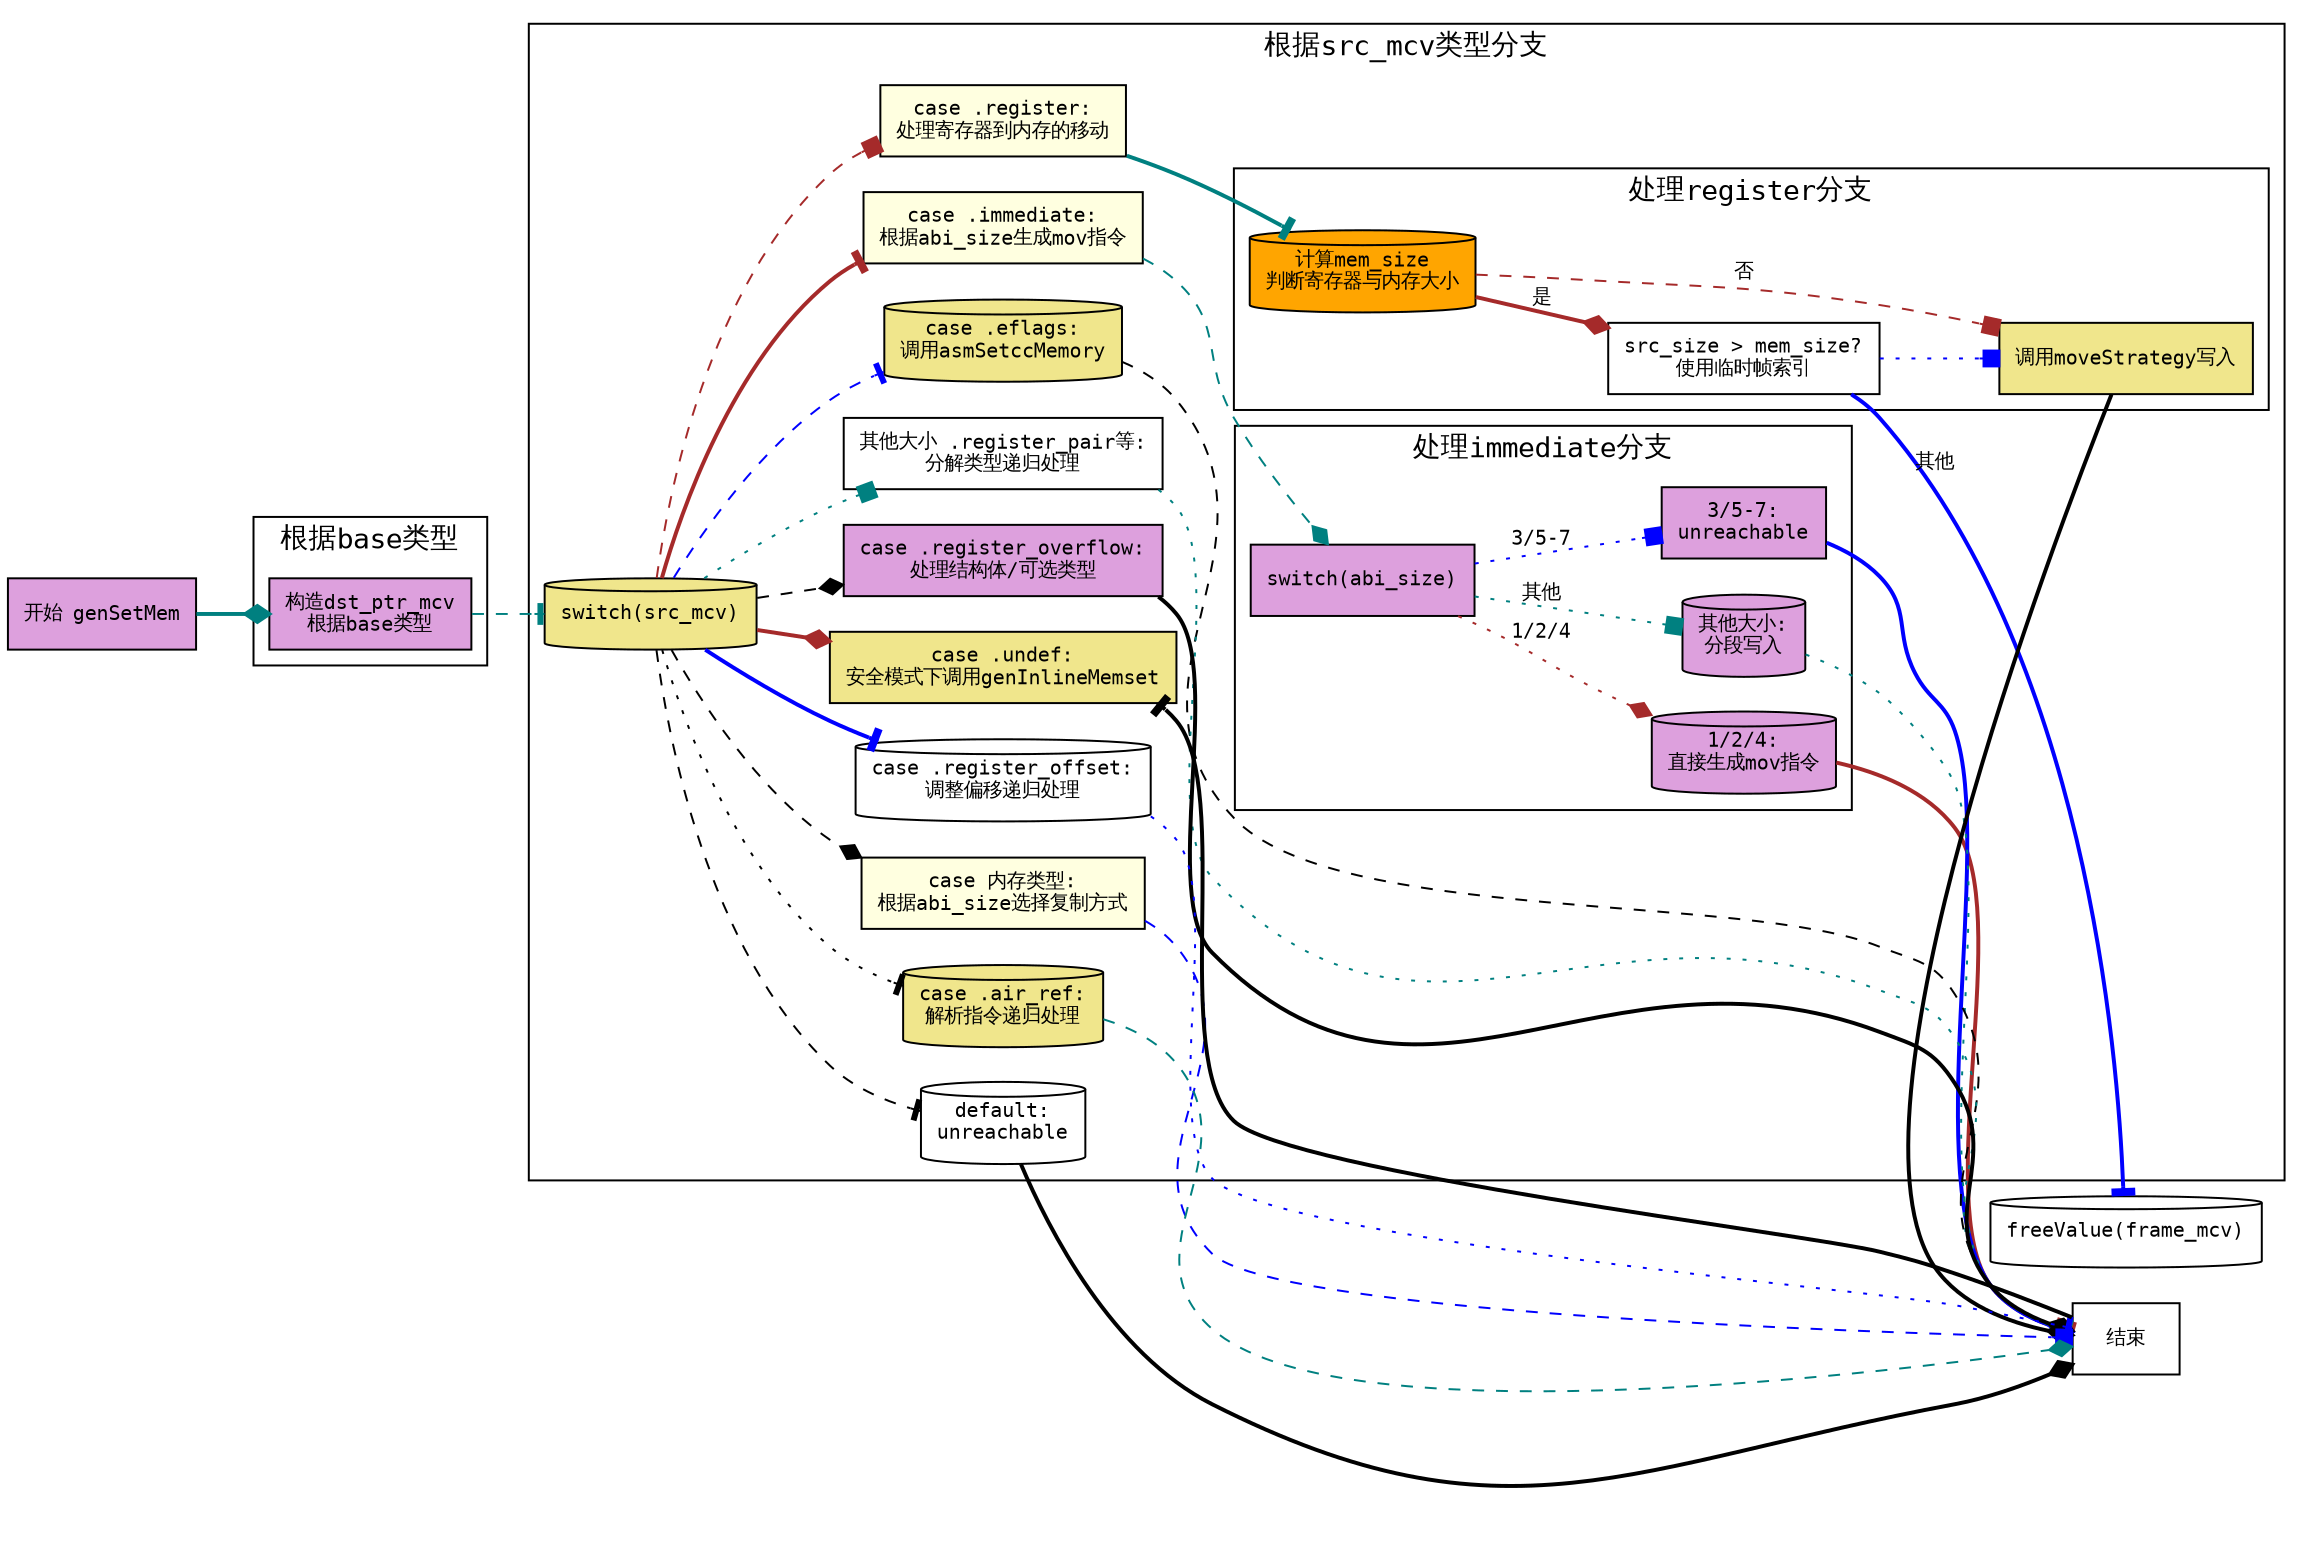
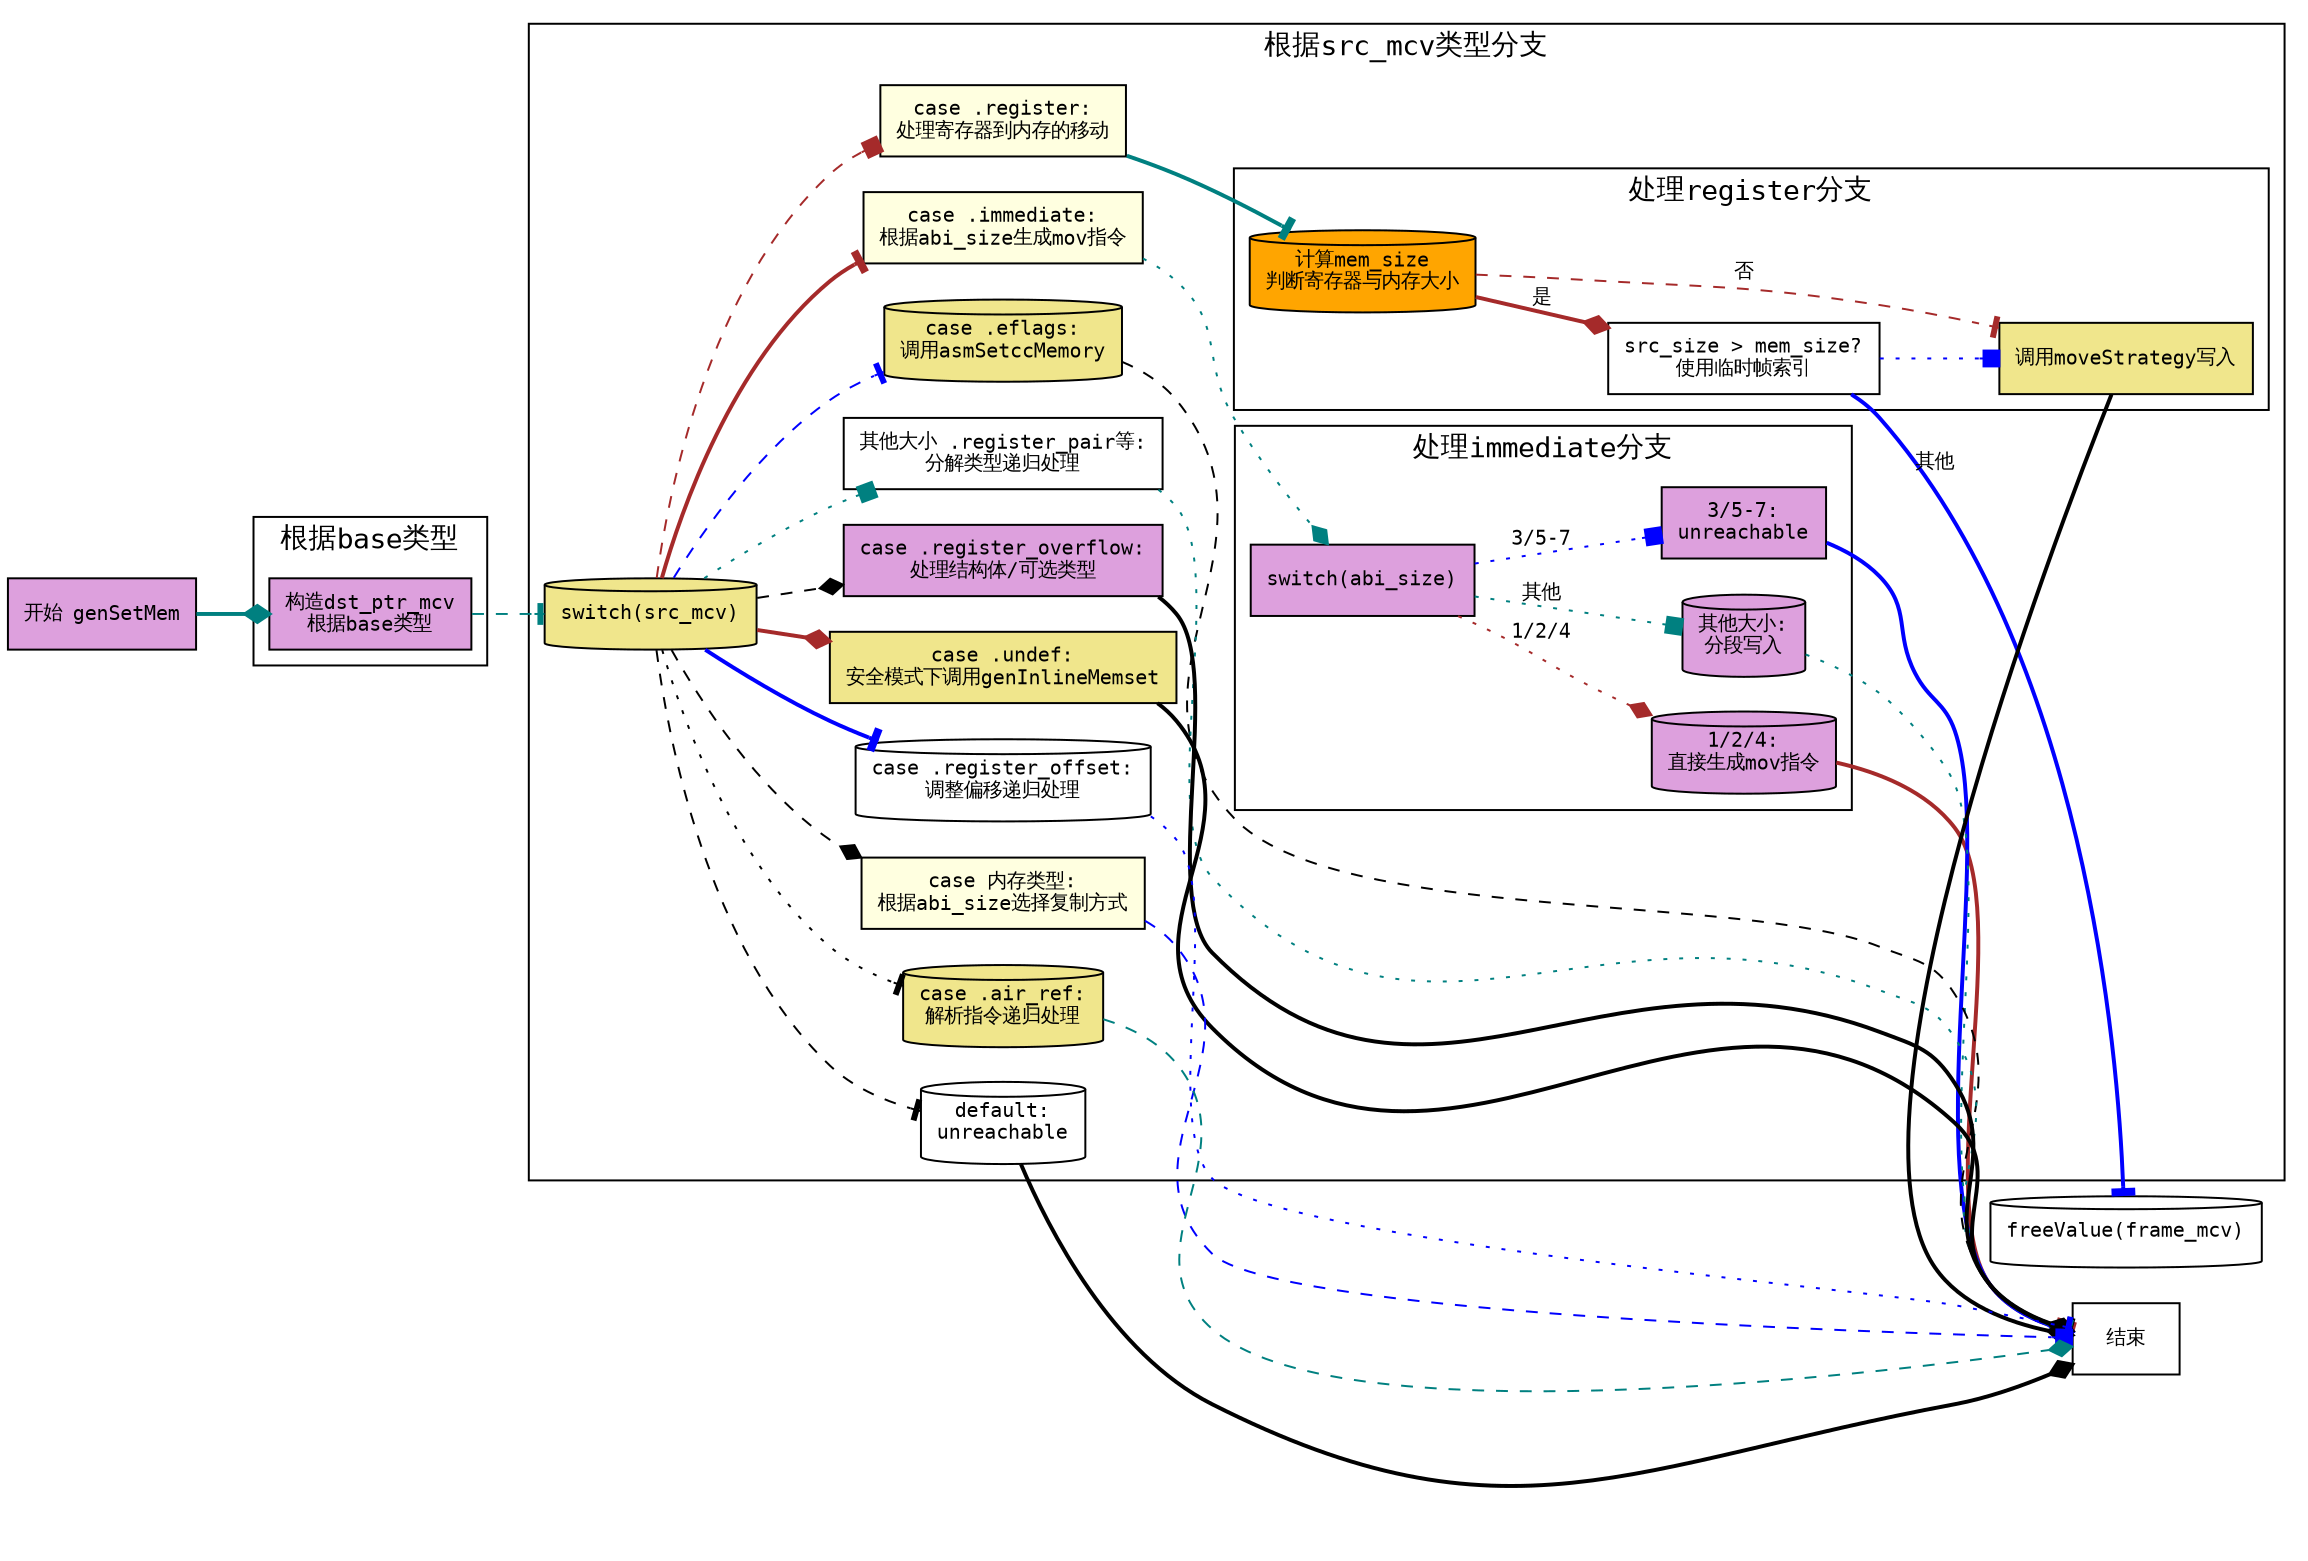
(1729, 288) -> (1729, 288)
(1222, 392) -> (1222, 392)
(1381, 1167) -> (1536, 1090)
